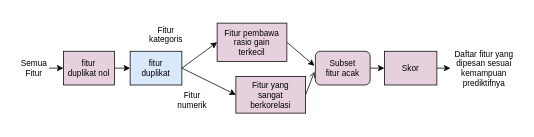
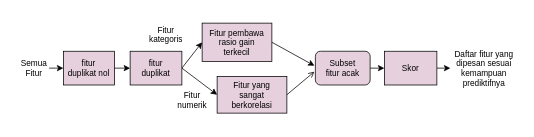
(252, 42) -> (237, 42)
(156, 68) -> (156, 68)
(271, 95) -> (252, 95)
